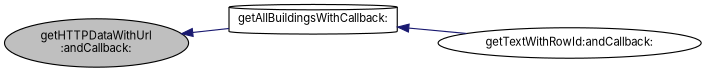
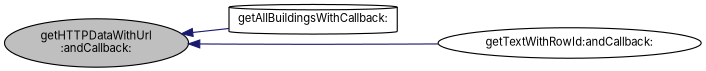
(438, 31) -> (319, 44)
